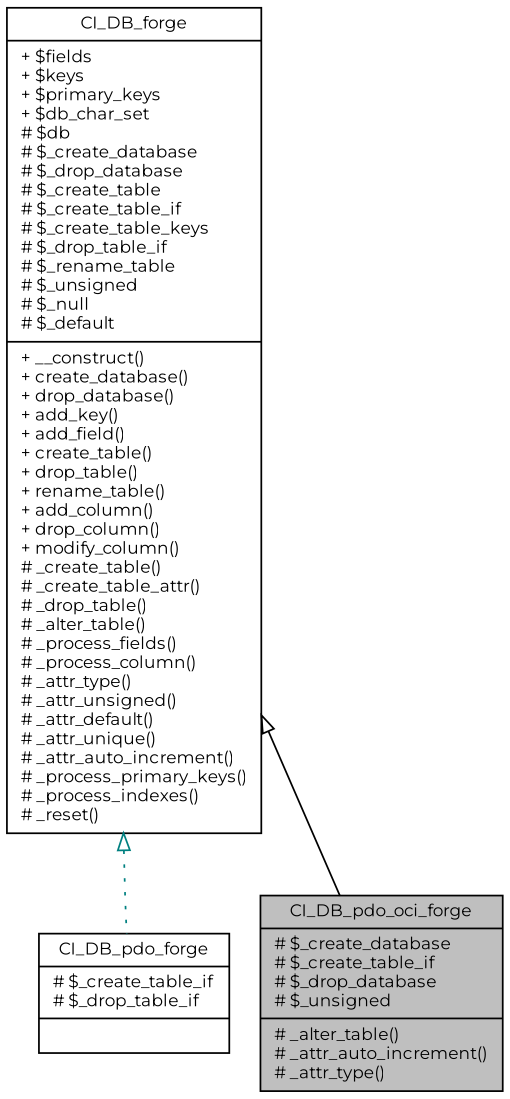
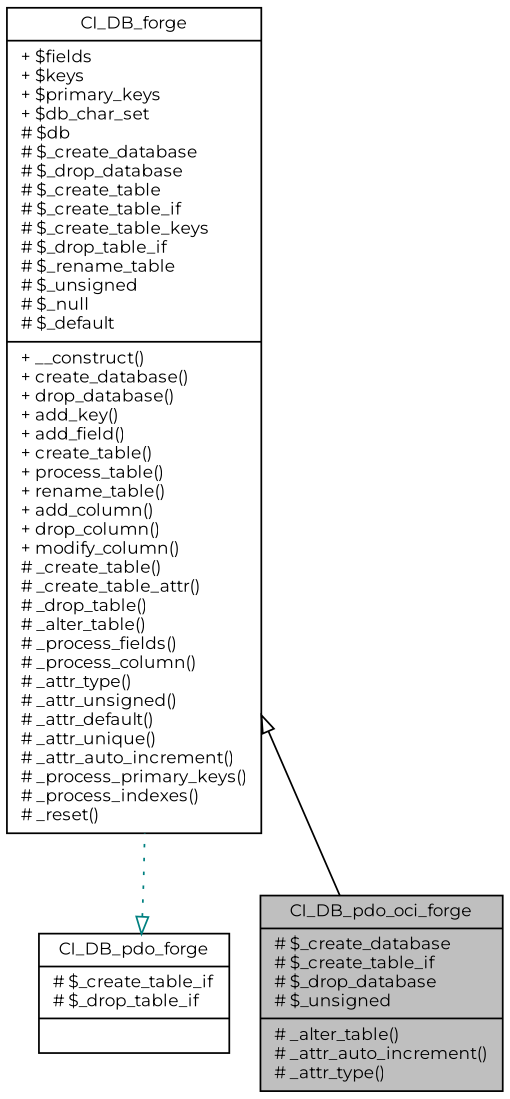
(80, 472) -> (93, 472)
(125, 892) -> (144, 875)
